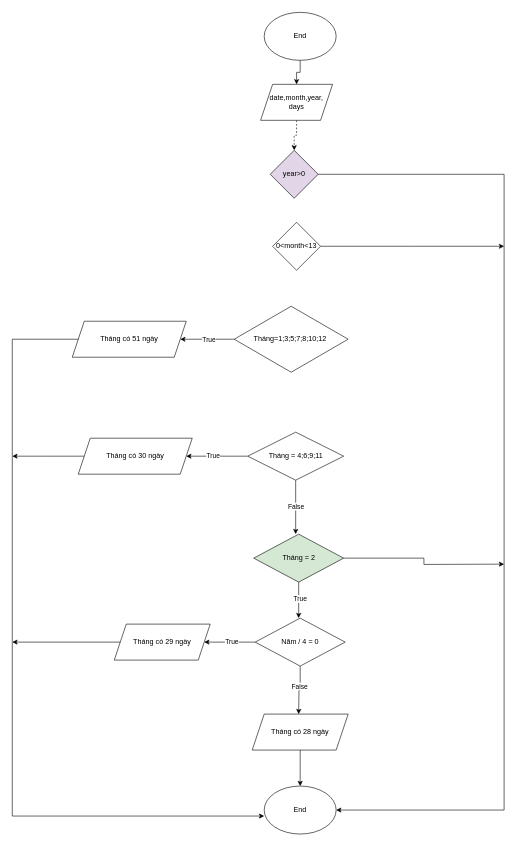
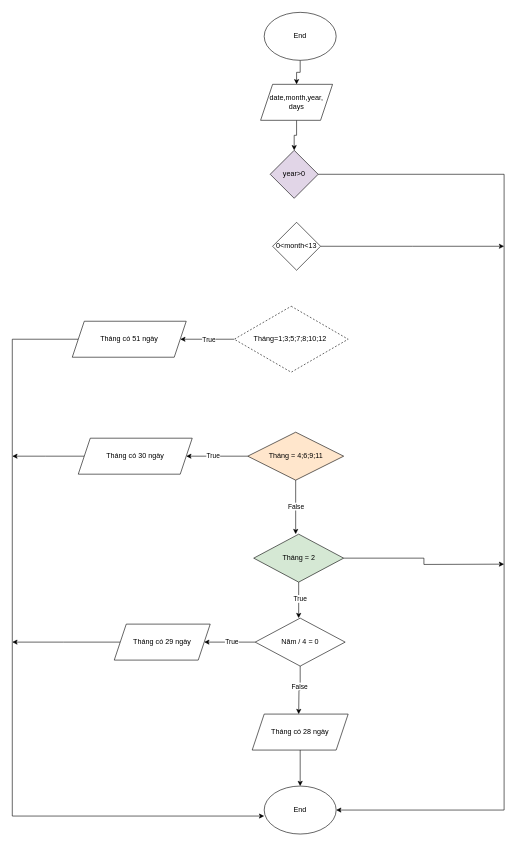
(297, 134) -> (297, 134)
(291, 339) -> (291, 339)
(296, 456) -> (296, 456)
